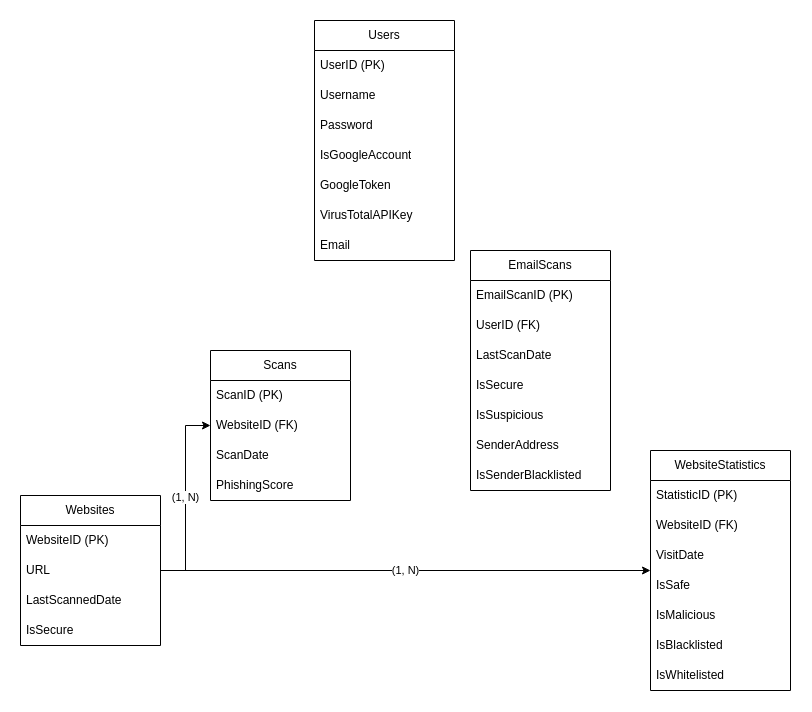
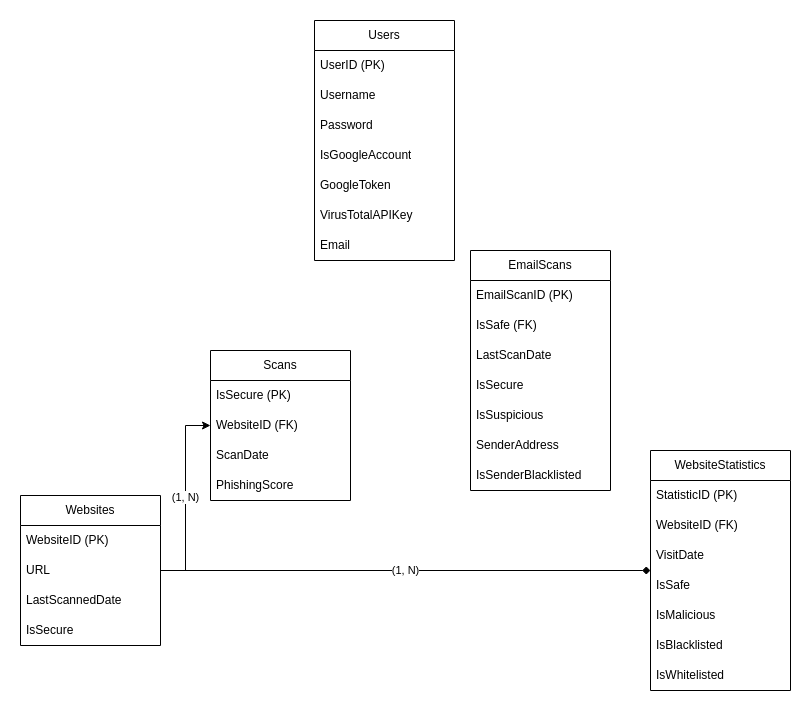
(512, 326) -> (512, 326)
(252, 396) -> (259, 396)
(642, 571) -> (642, 571)
